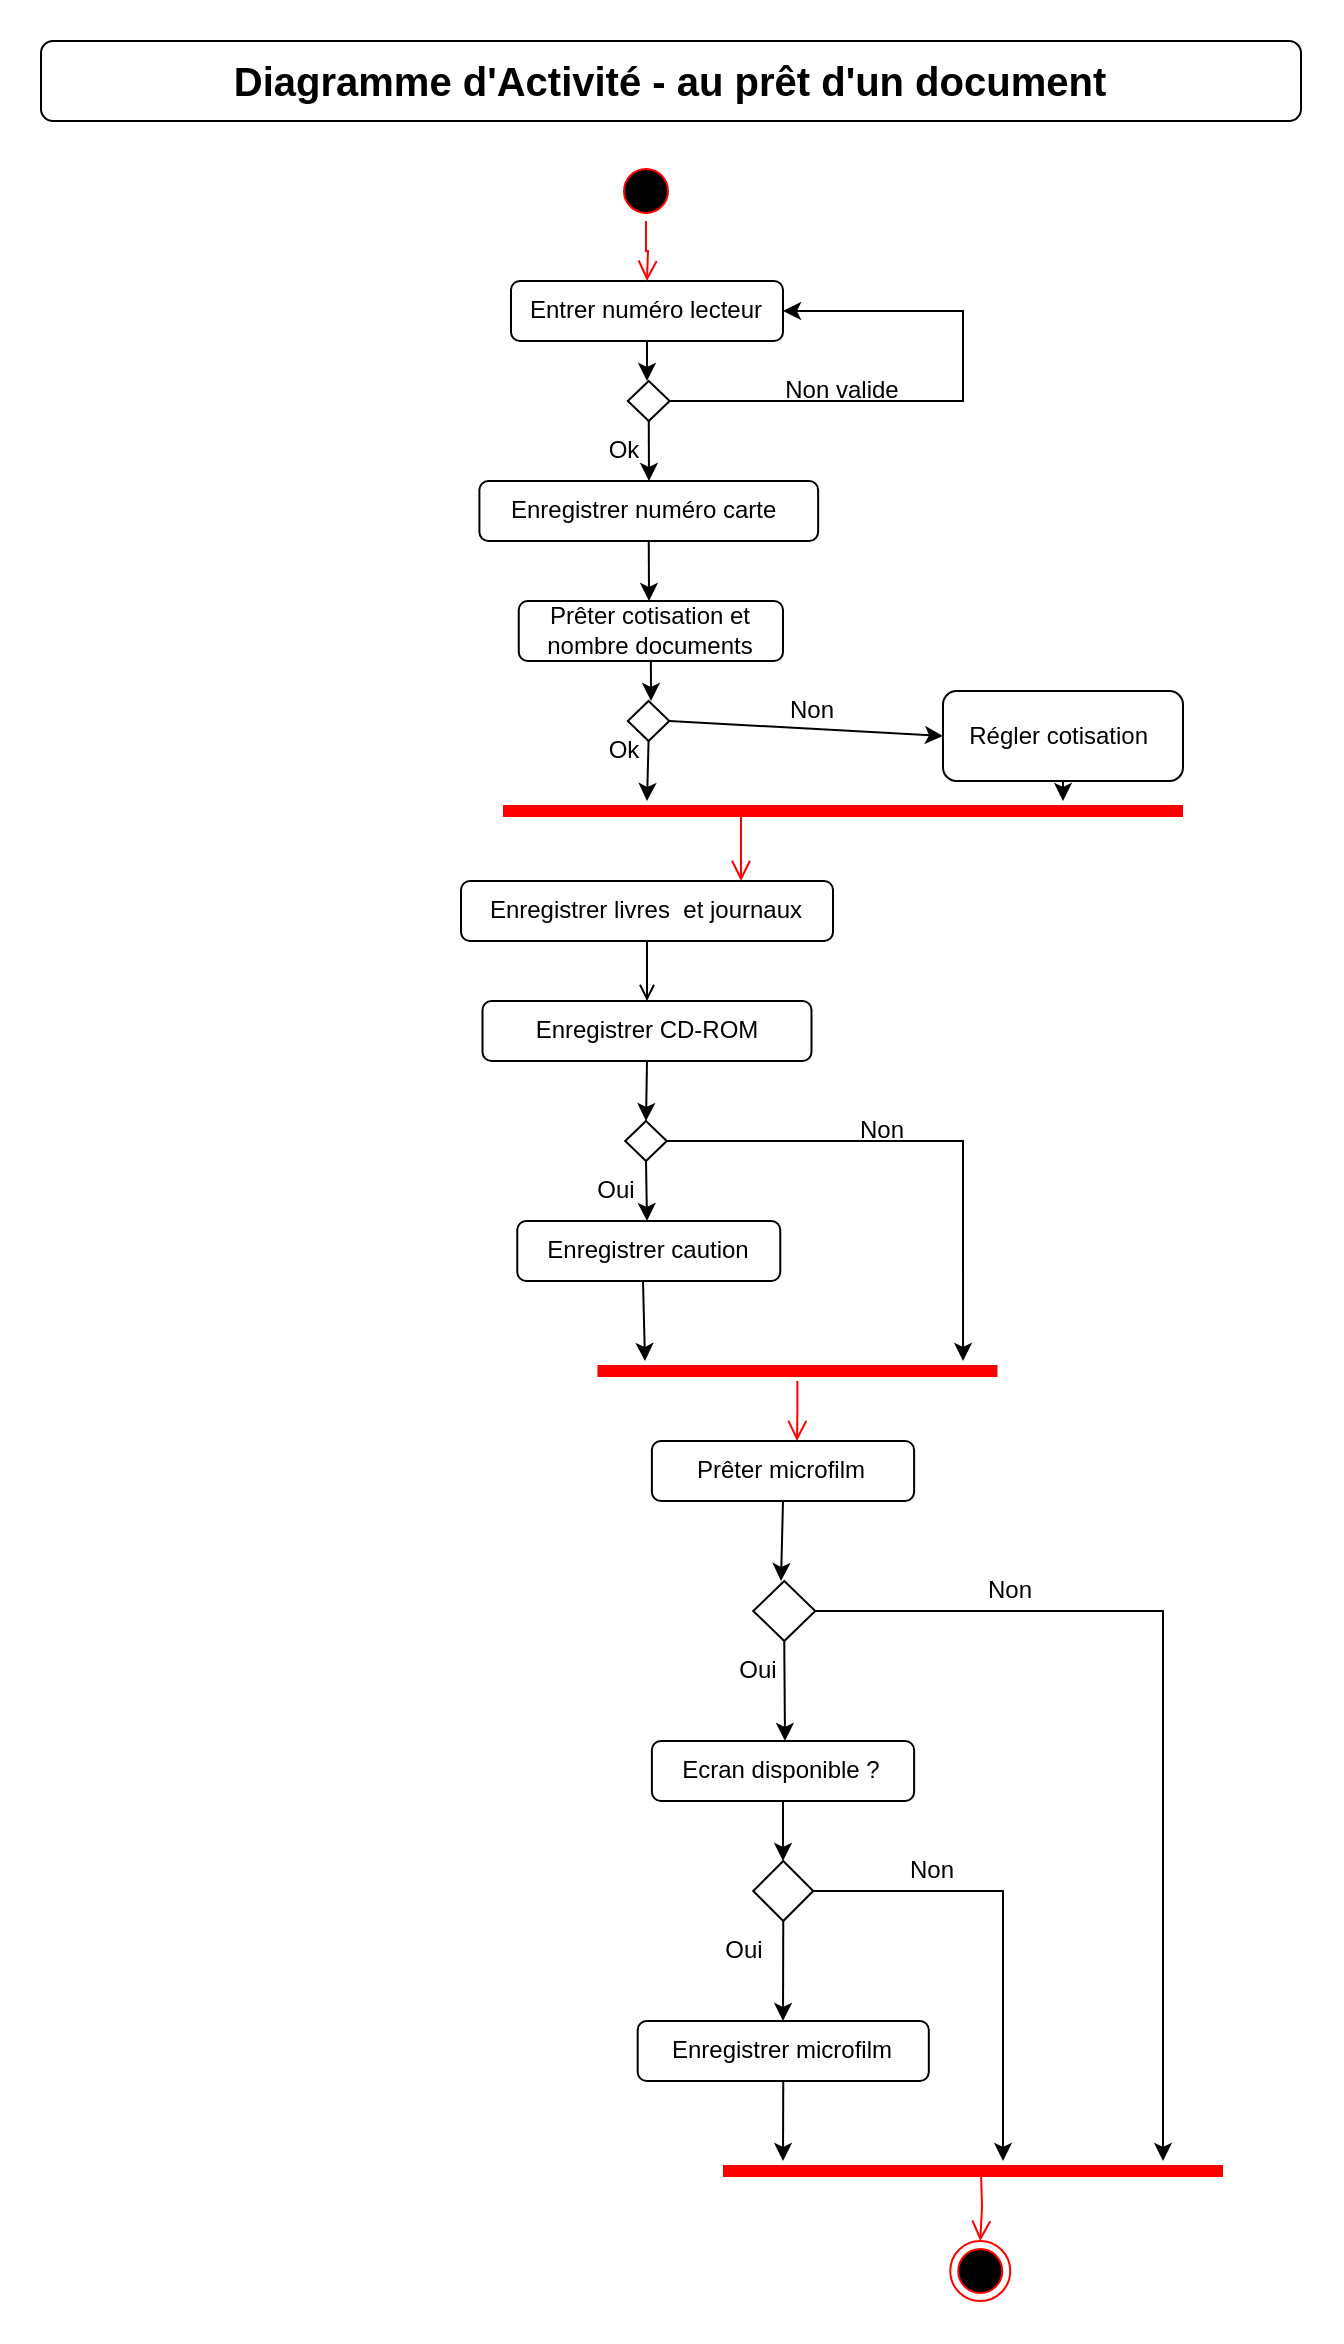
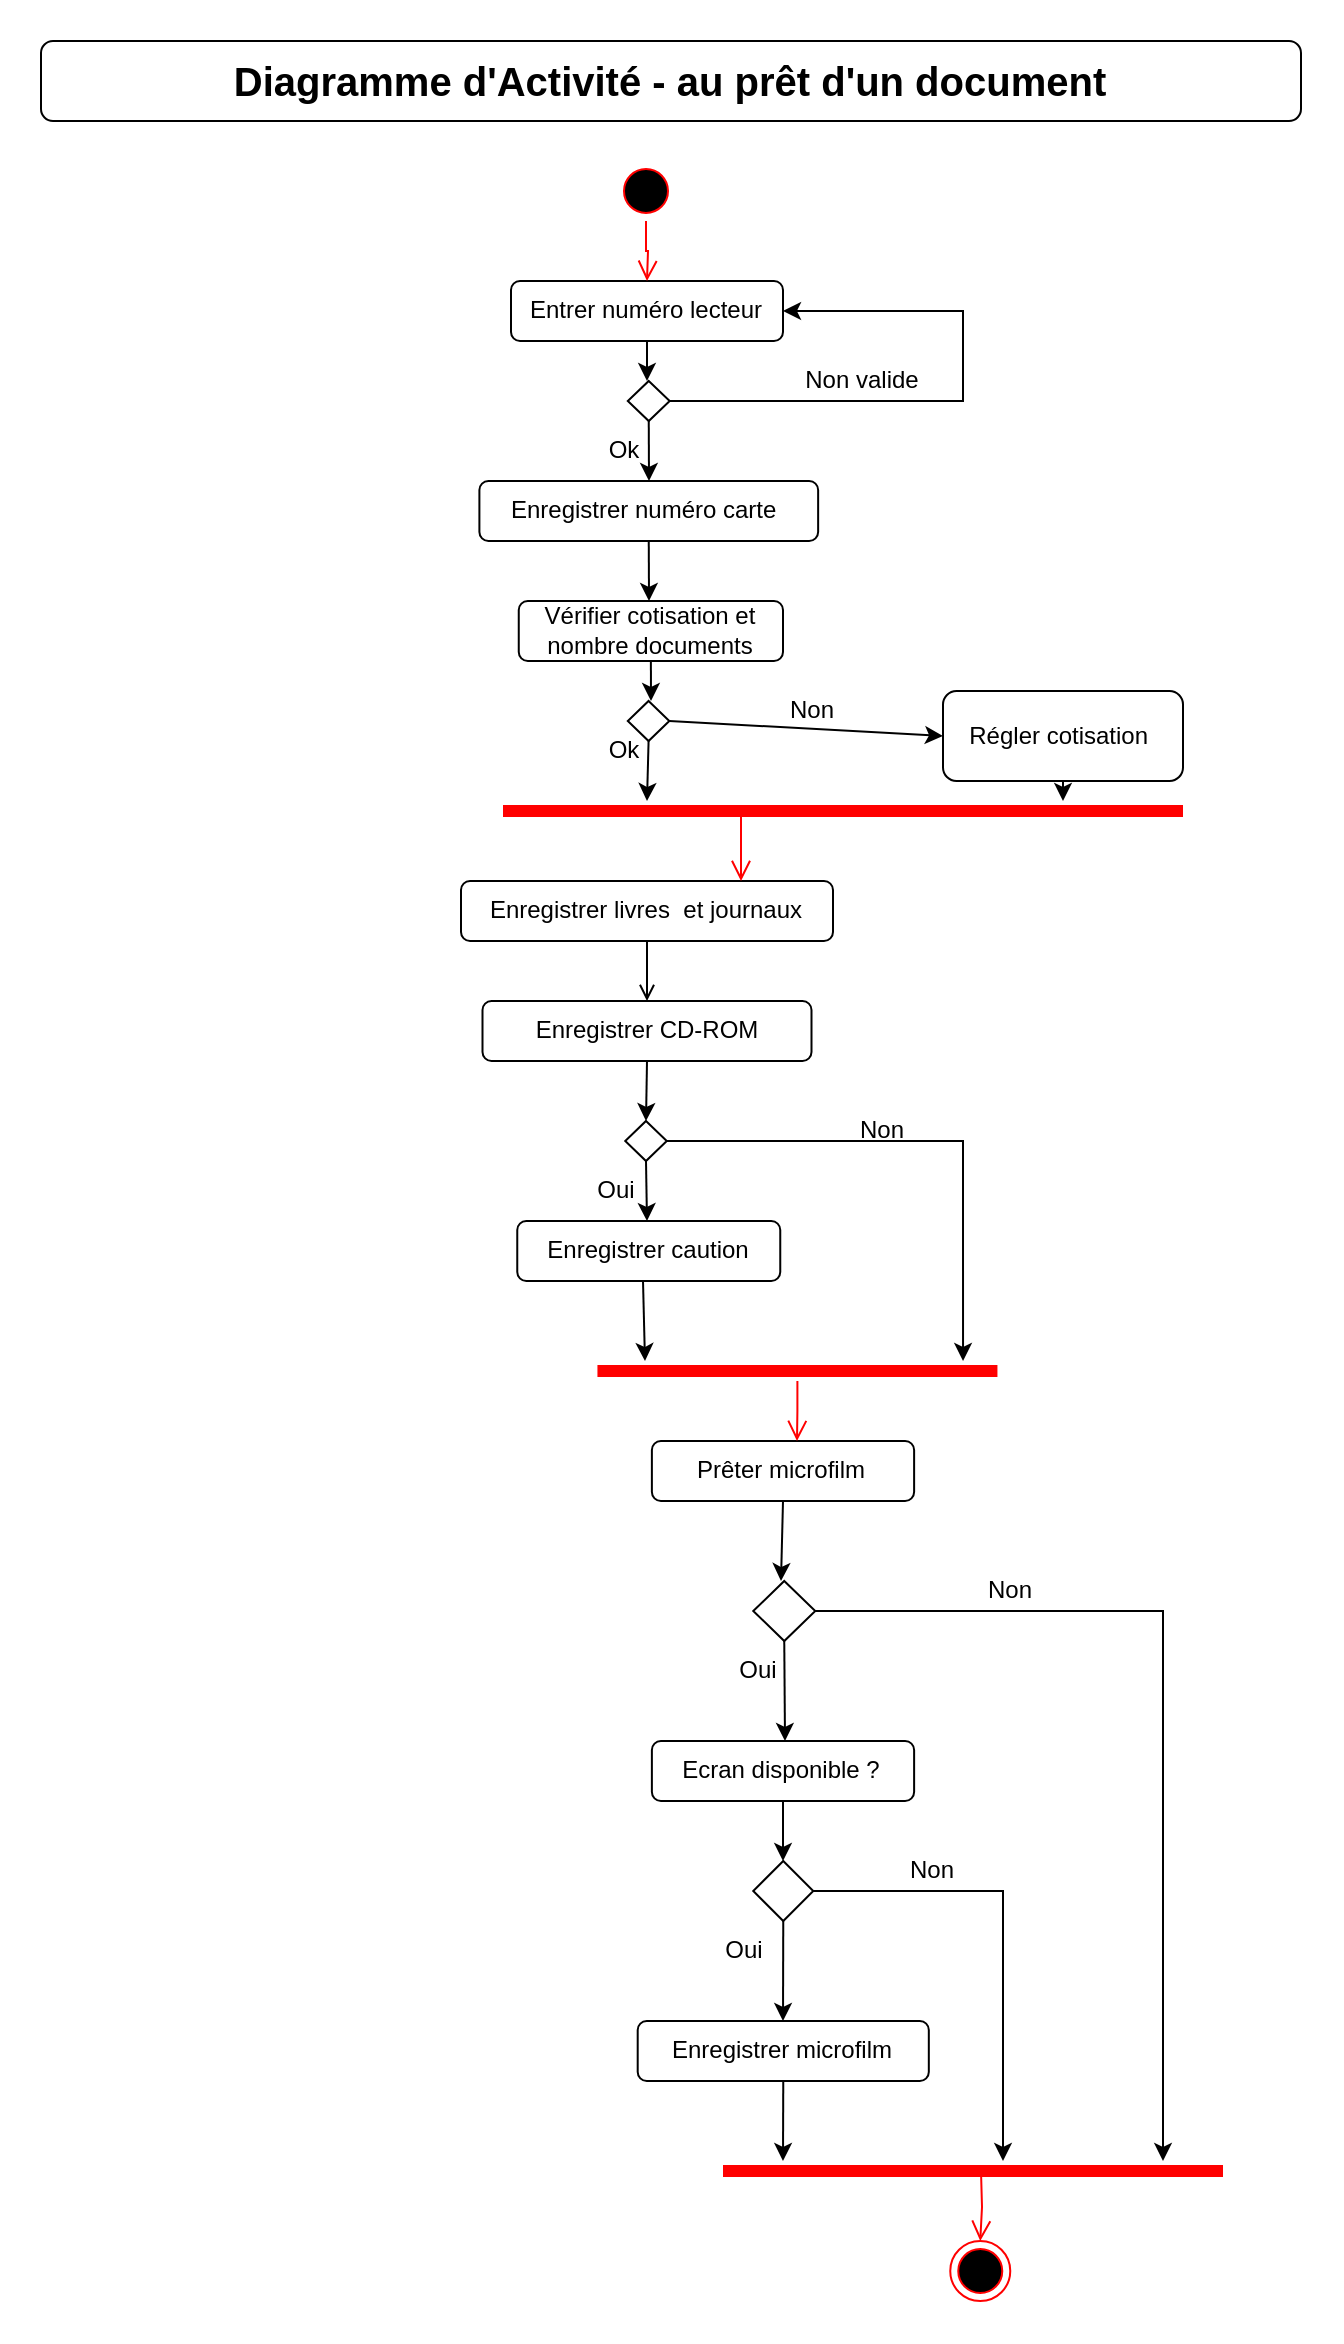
(843, 391) -> (863, 381)
(651, 631) -> (651, 631)
